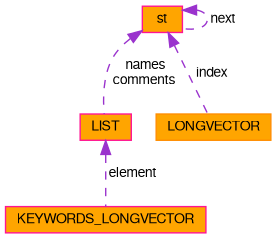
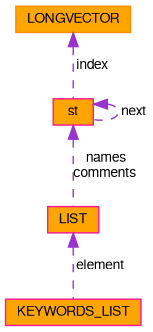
(191, 80) -> (73, 73)
(106, 220) -> (73, 312)
